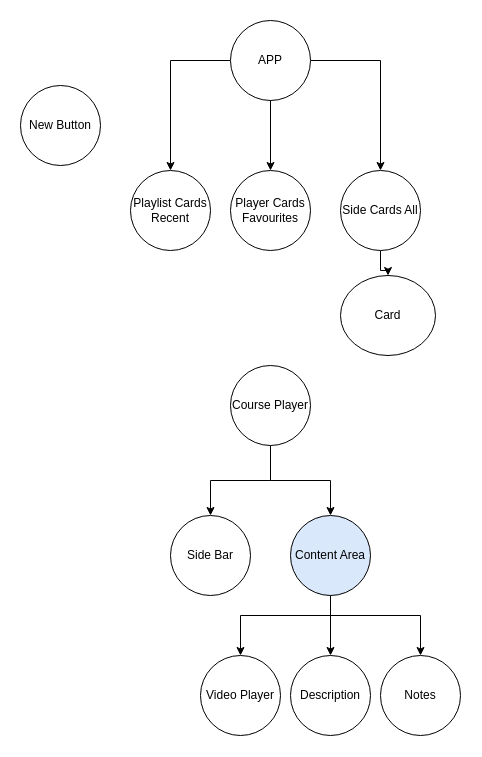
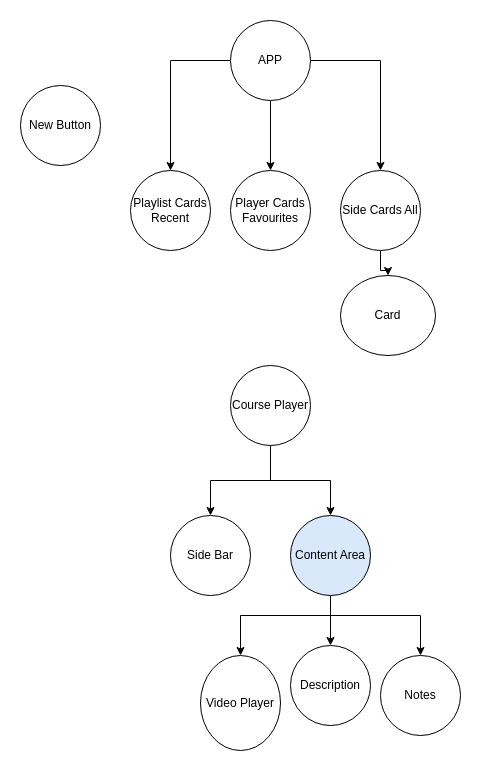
(241, 696) -> (241, 703)
(331, 696) -> (331, 686)
